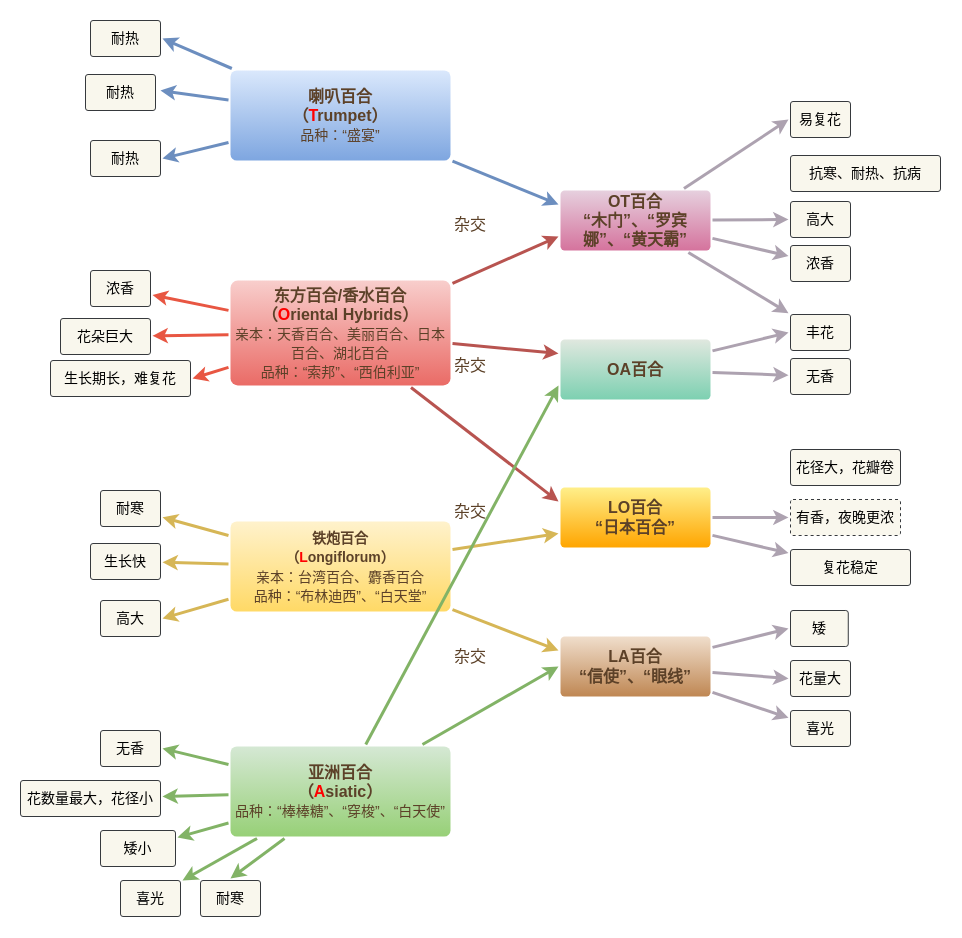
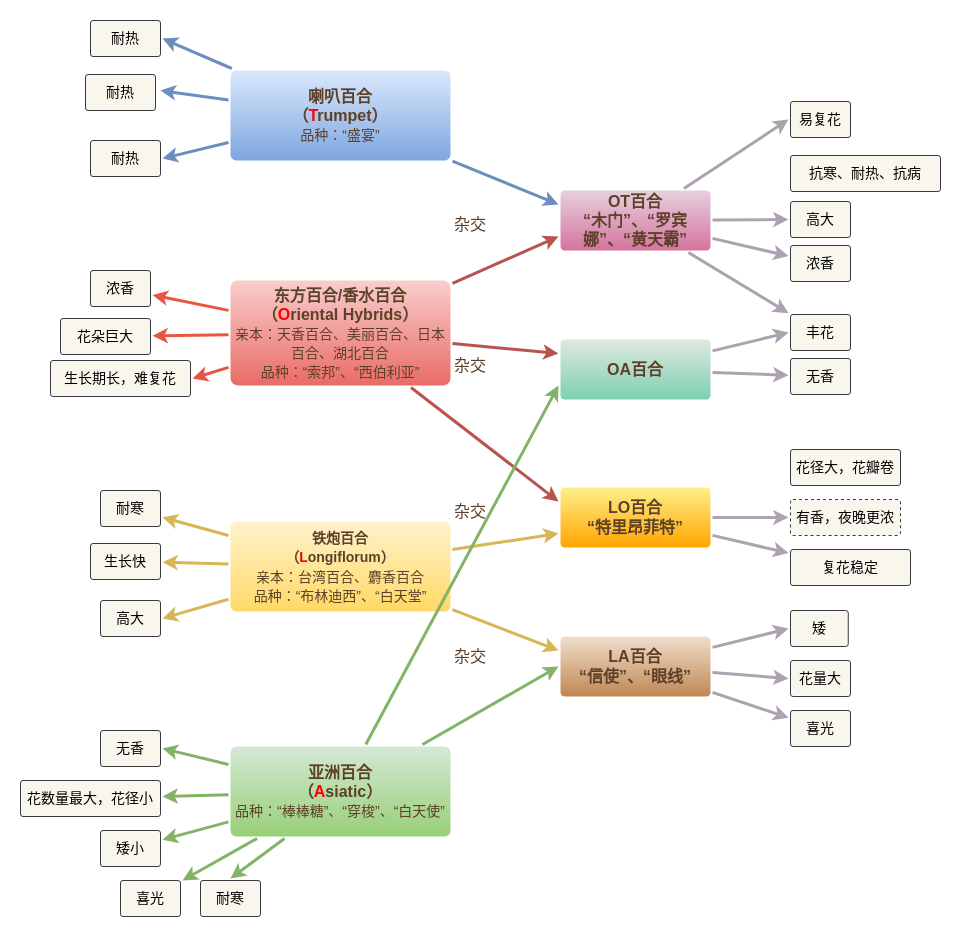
(636, 518) -> (636, 518)
(138, 849) -> (131, 849)
